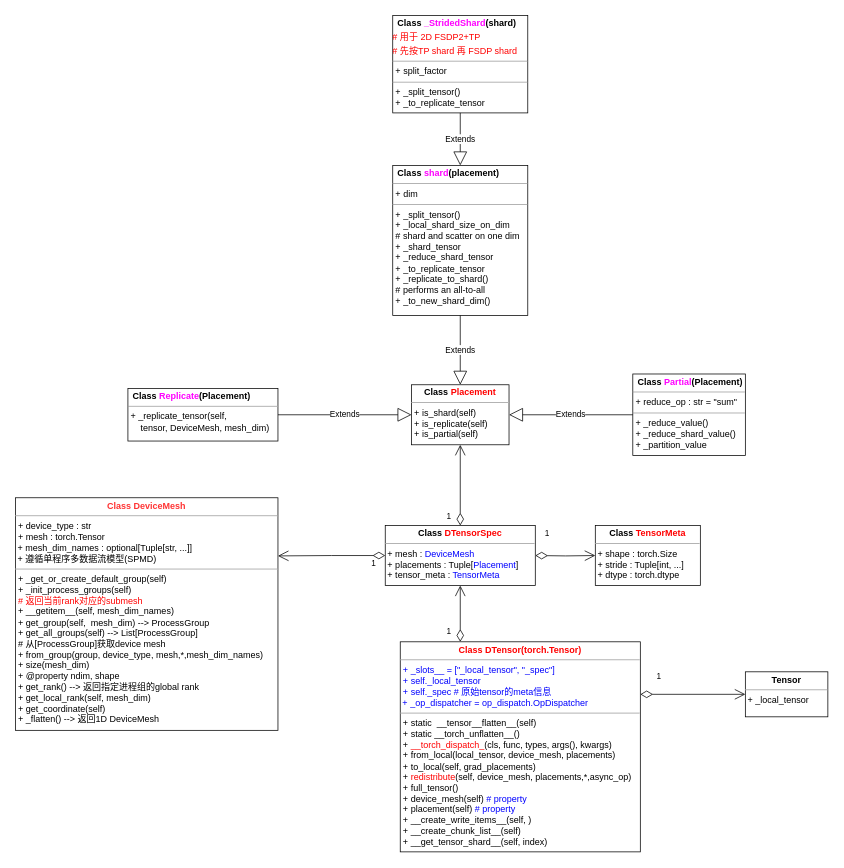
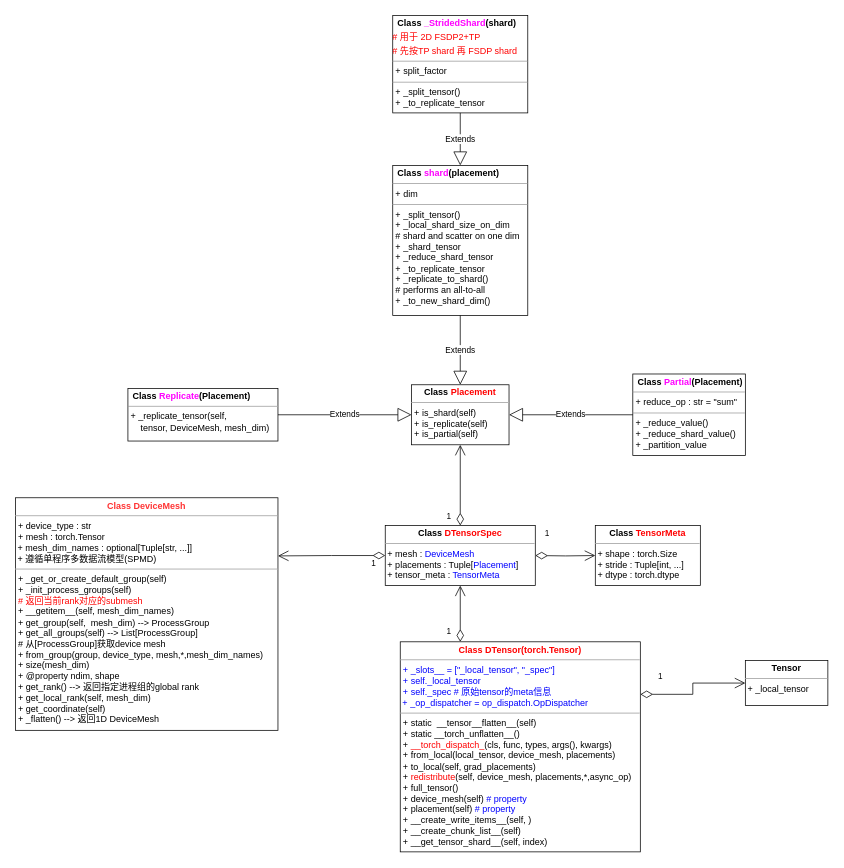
(786, 694) -> (786, 683)
